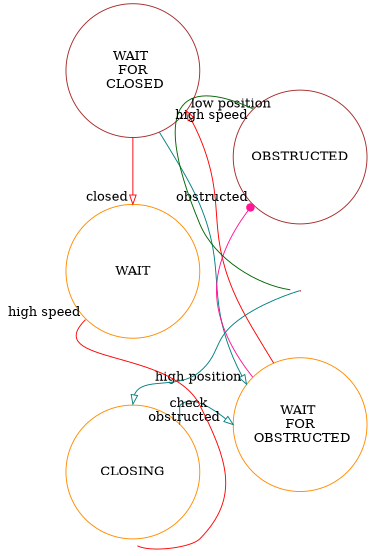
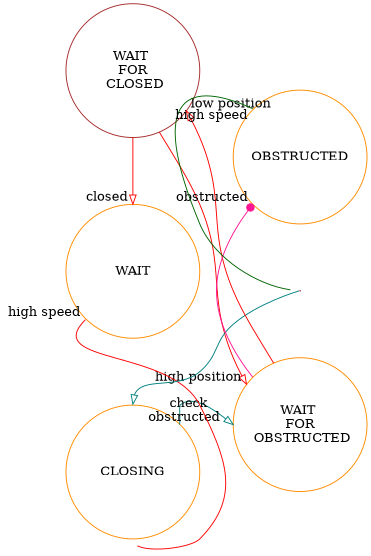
(300, 157) -> (300, 157)
(214, 256) -> (214, 256)
